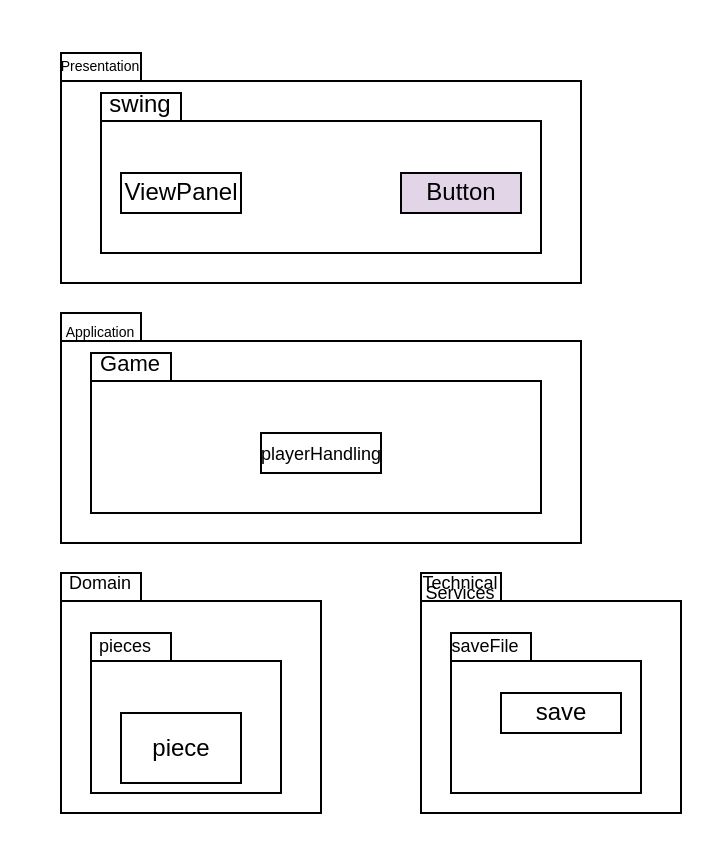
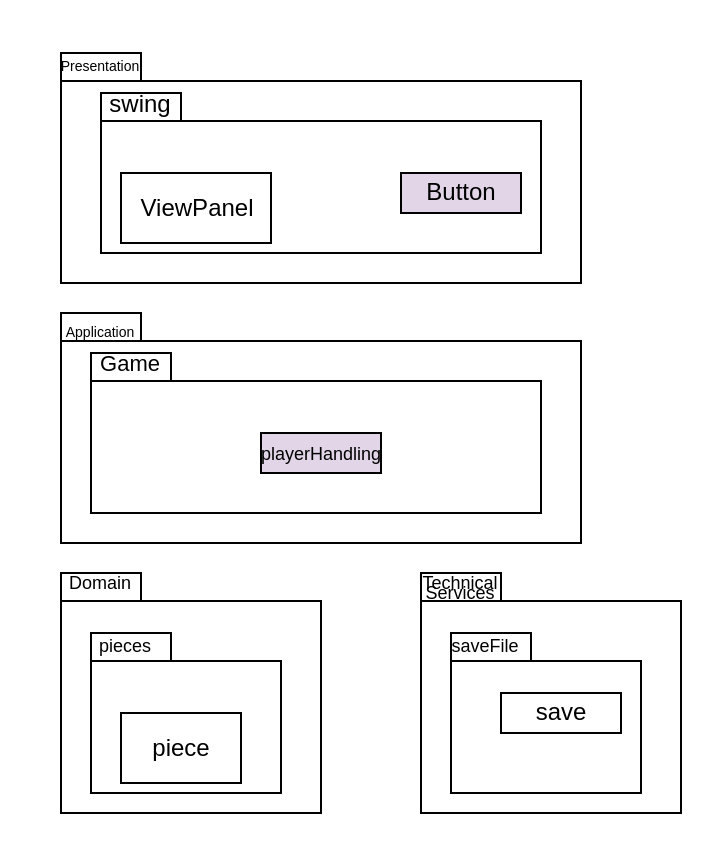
(181, 193) -> (196, 208)
(321, 453) -> (321, 453)
